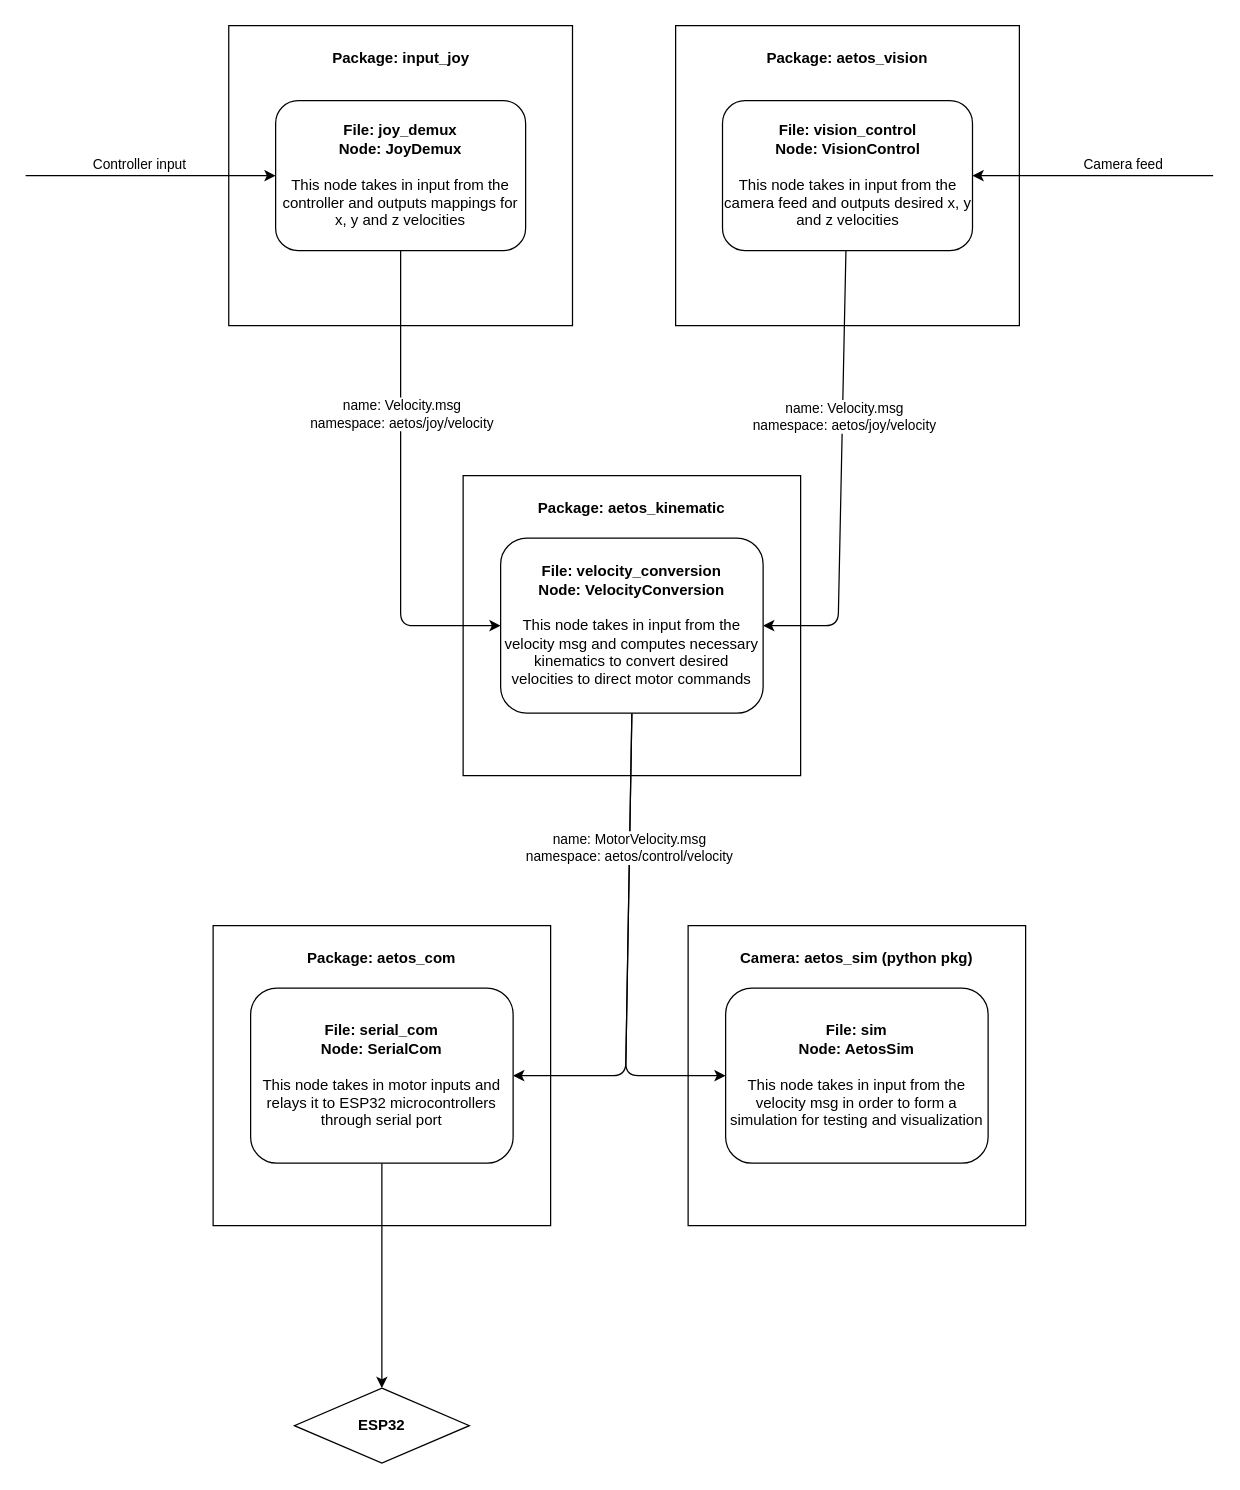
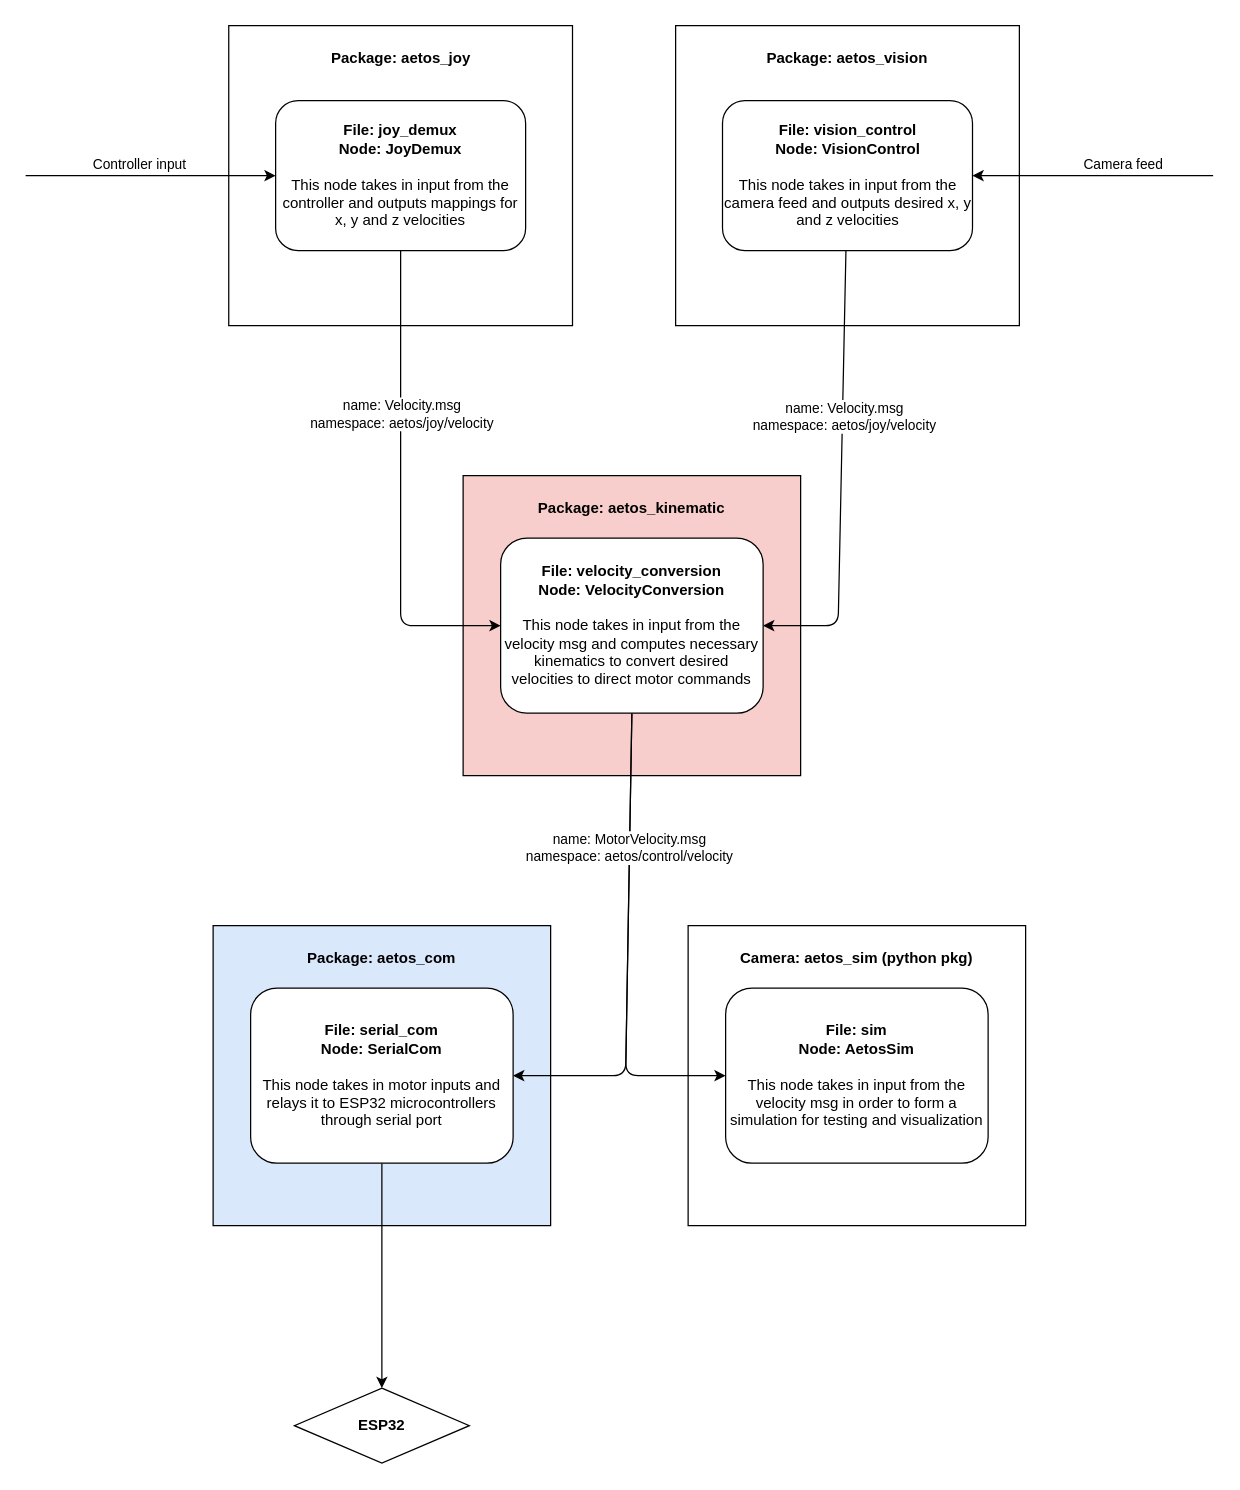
(401, 43) -> (401, 43)
(632, 493) -> (632, 493)
(382, 943) -> (382, 943)
